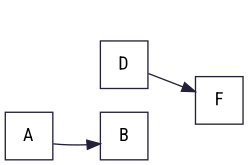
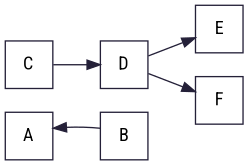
none -> (219, 29)
none -> (29, 65)
(70, 145) -> (83, 127)
